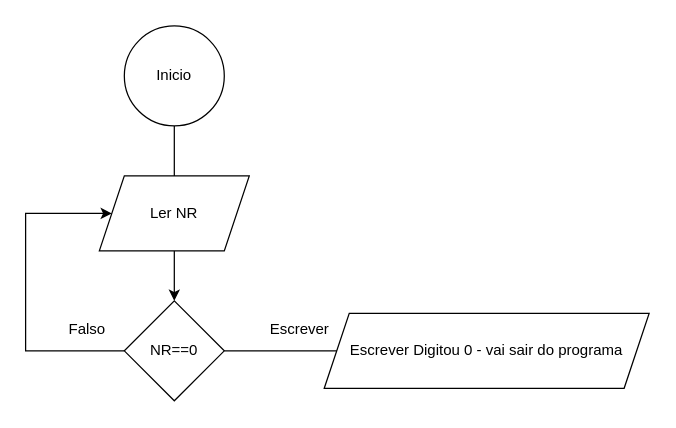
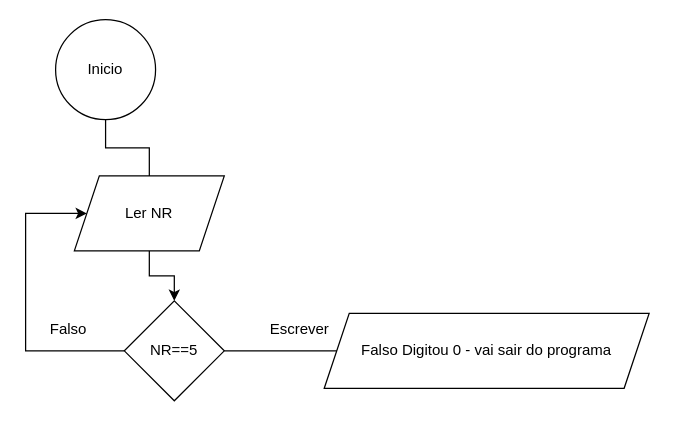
(174, 76) -> (106, 69)
(174, 213) -> (149, 213)
(87, 329) -> (68, 329)
(174, 351) -> (174, 351)
(487, 351) -> (487, 351)
